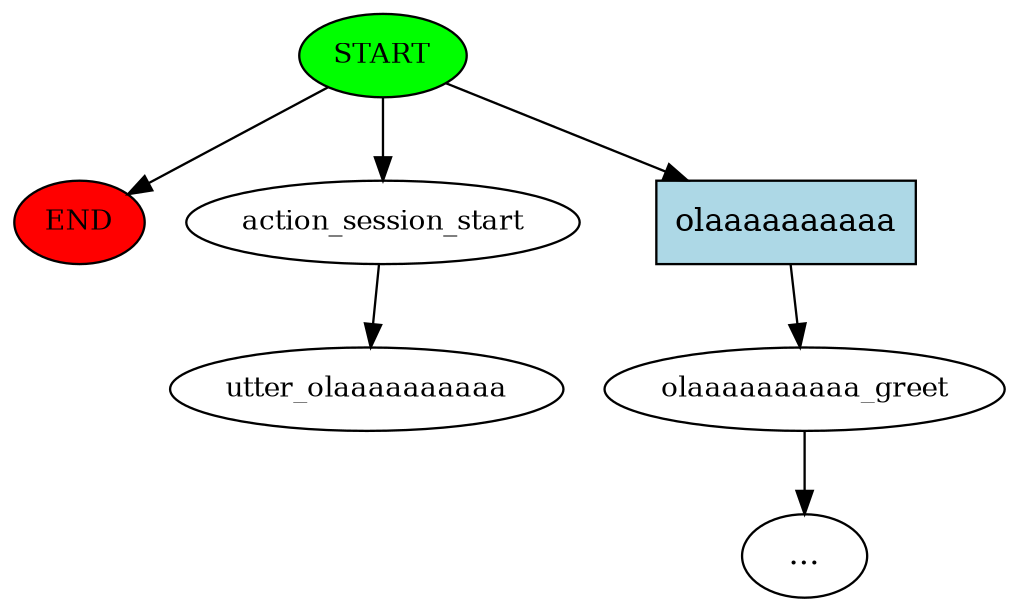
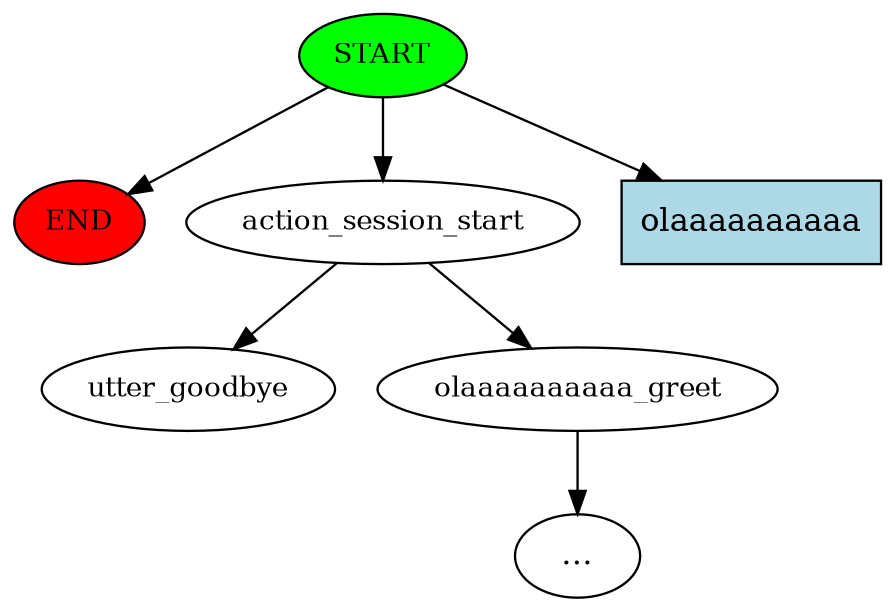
(794, 294) -> (471, 298)
(367, 389) -> (188, 389)
